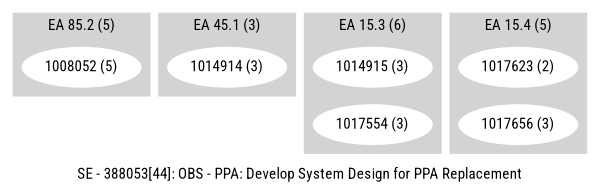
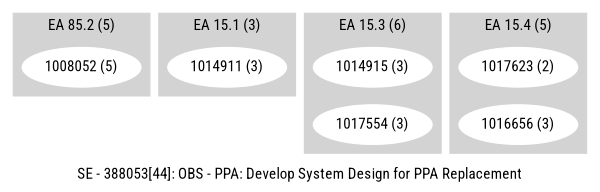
(227, 26) -> (227, 26)
(227, 67) -> (227, 67)
(518, 125) -> (518, 125)
